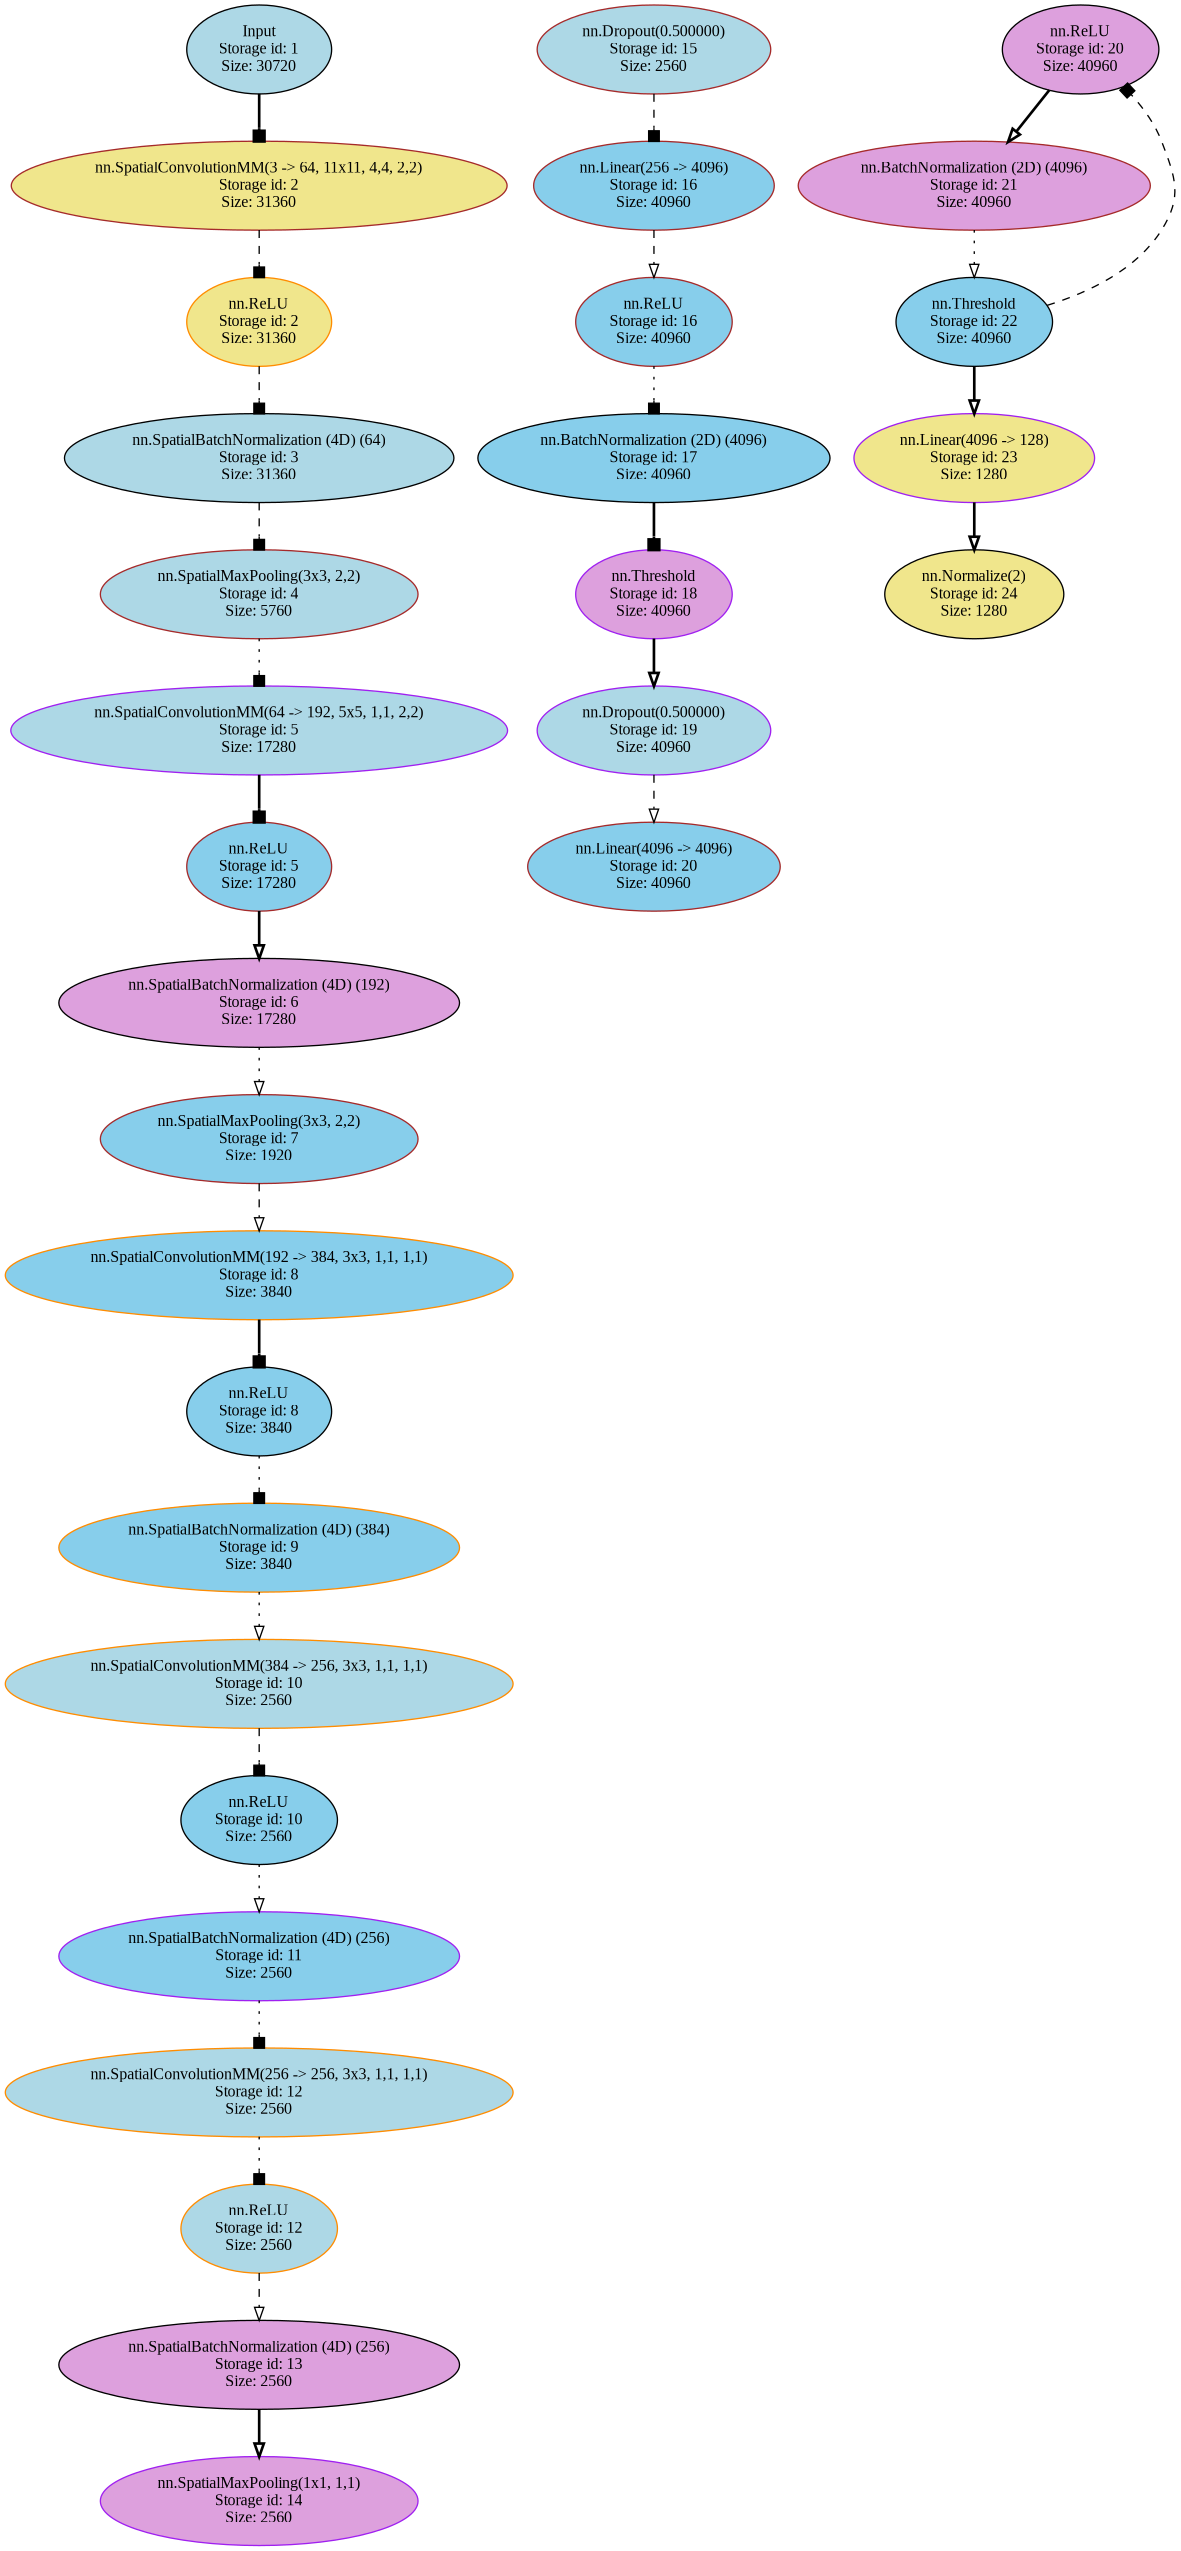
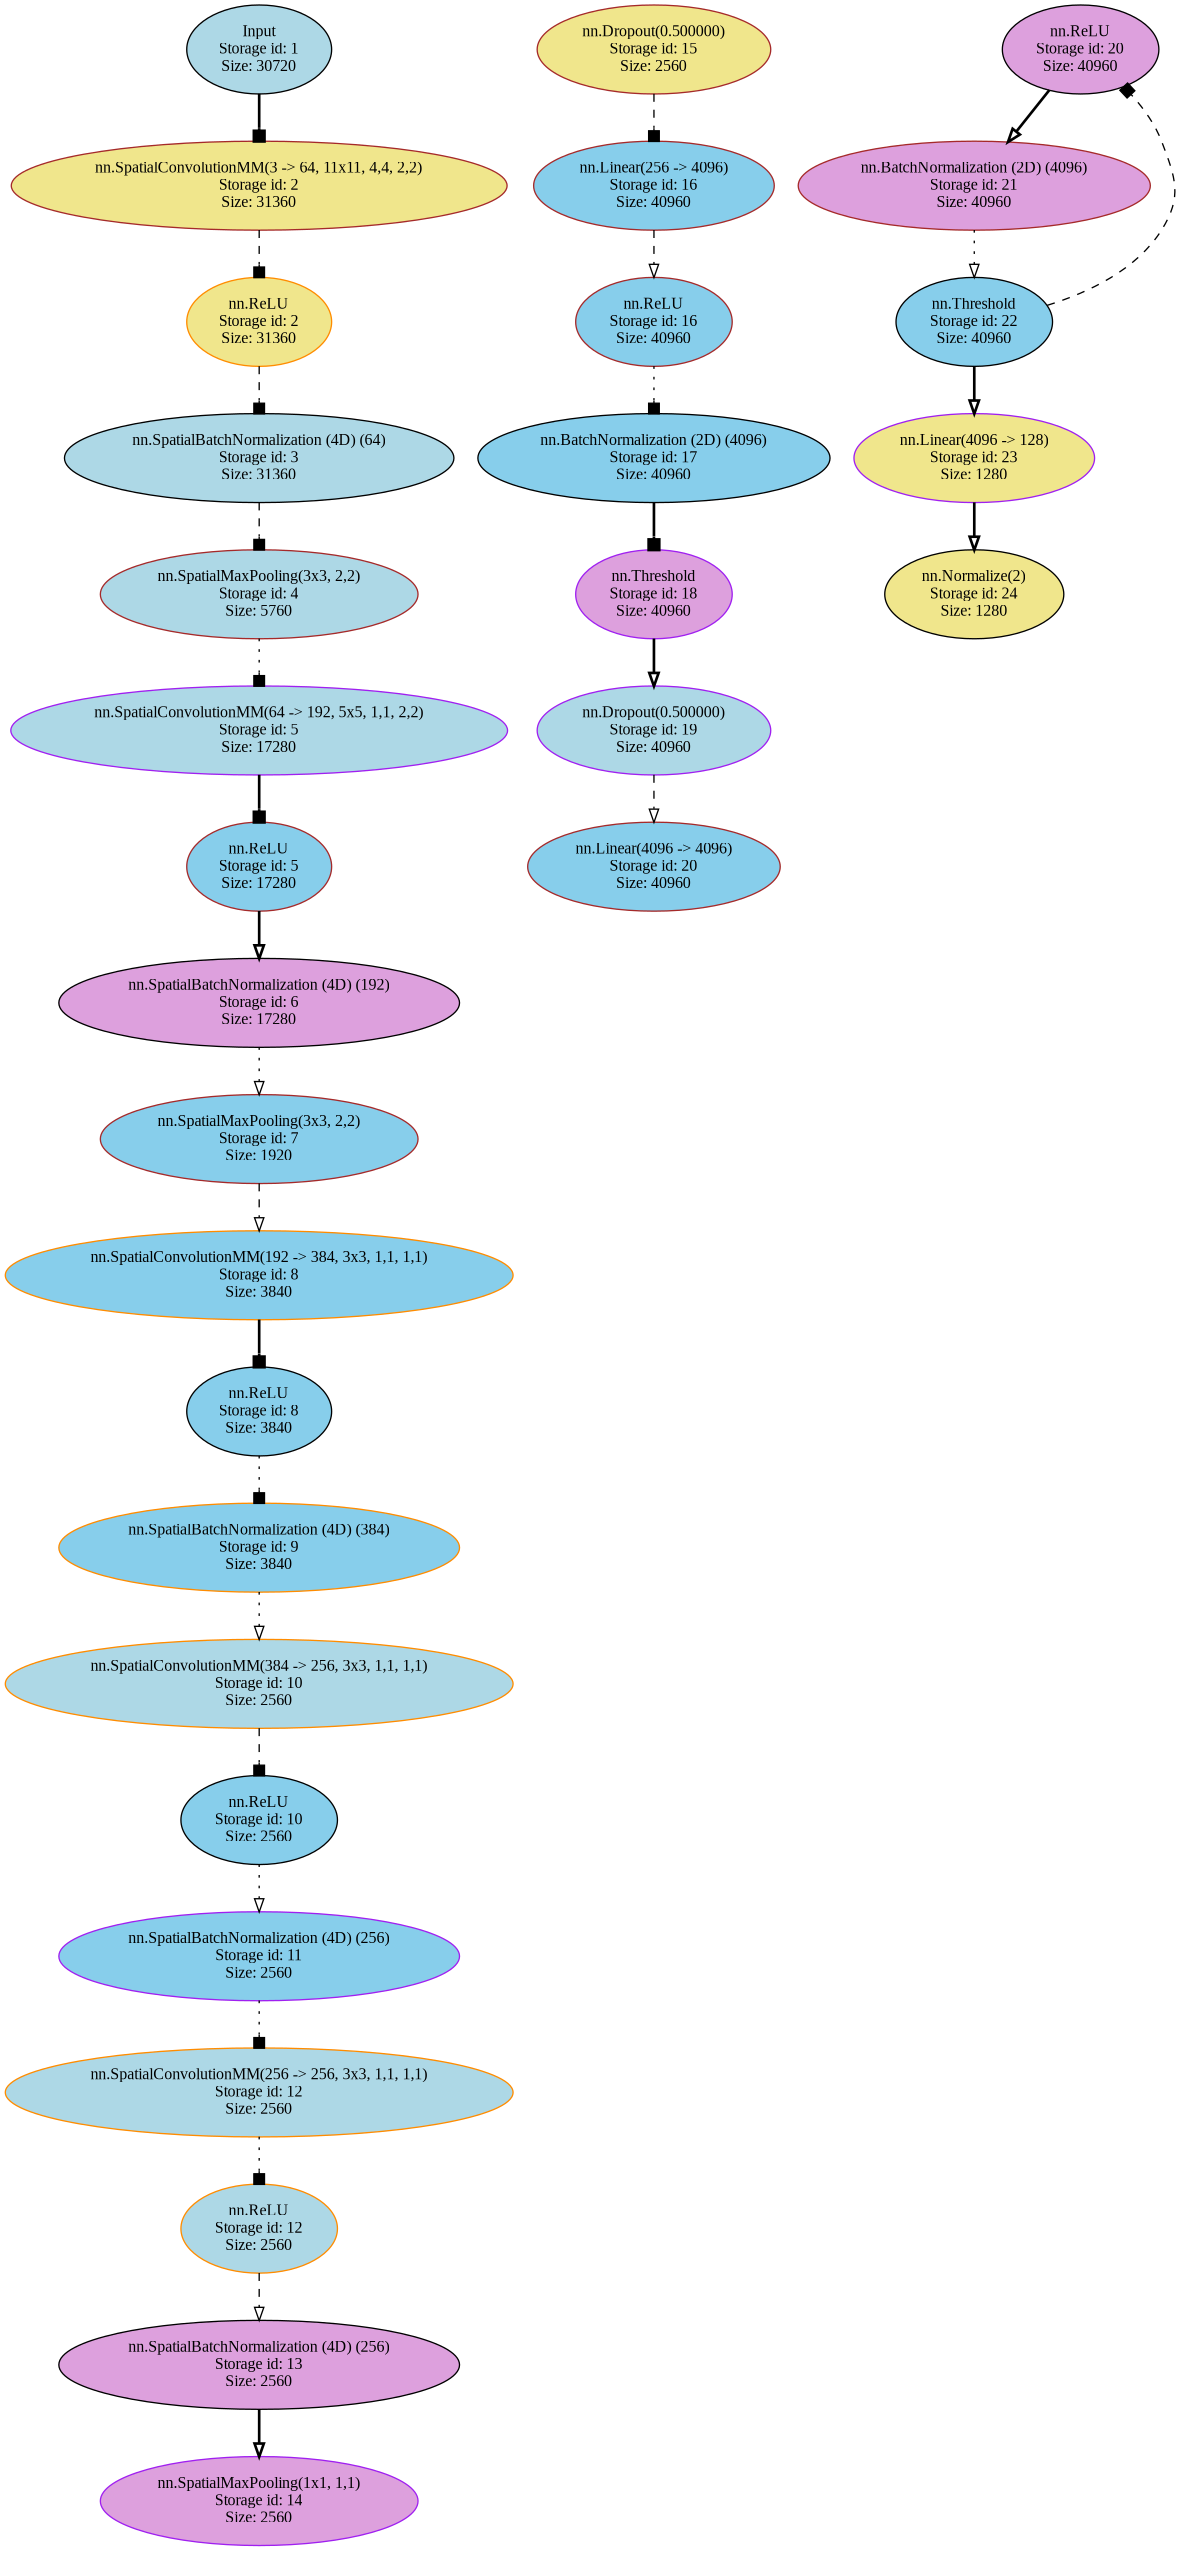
(654, 49) -> (654, 49)
